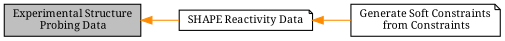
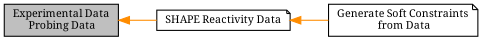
(73, 20) -> (61, 20)
(426, 20) -> (403, 20)
